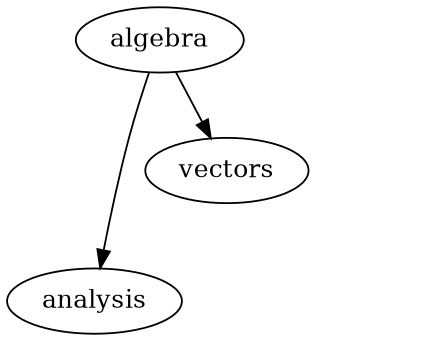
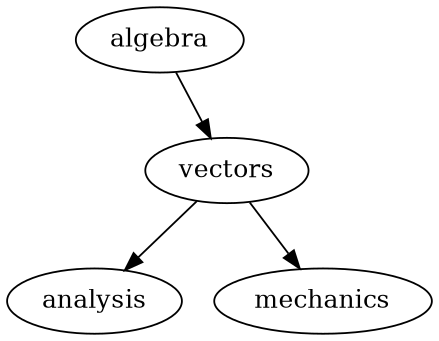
(123, 160) -> (168, 229)
none -> (323, 301)
